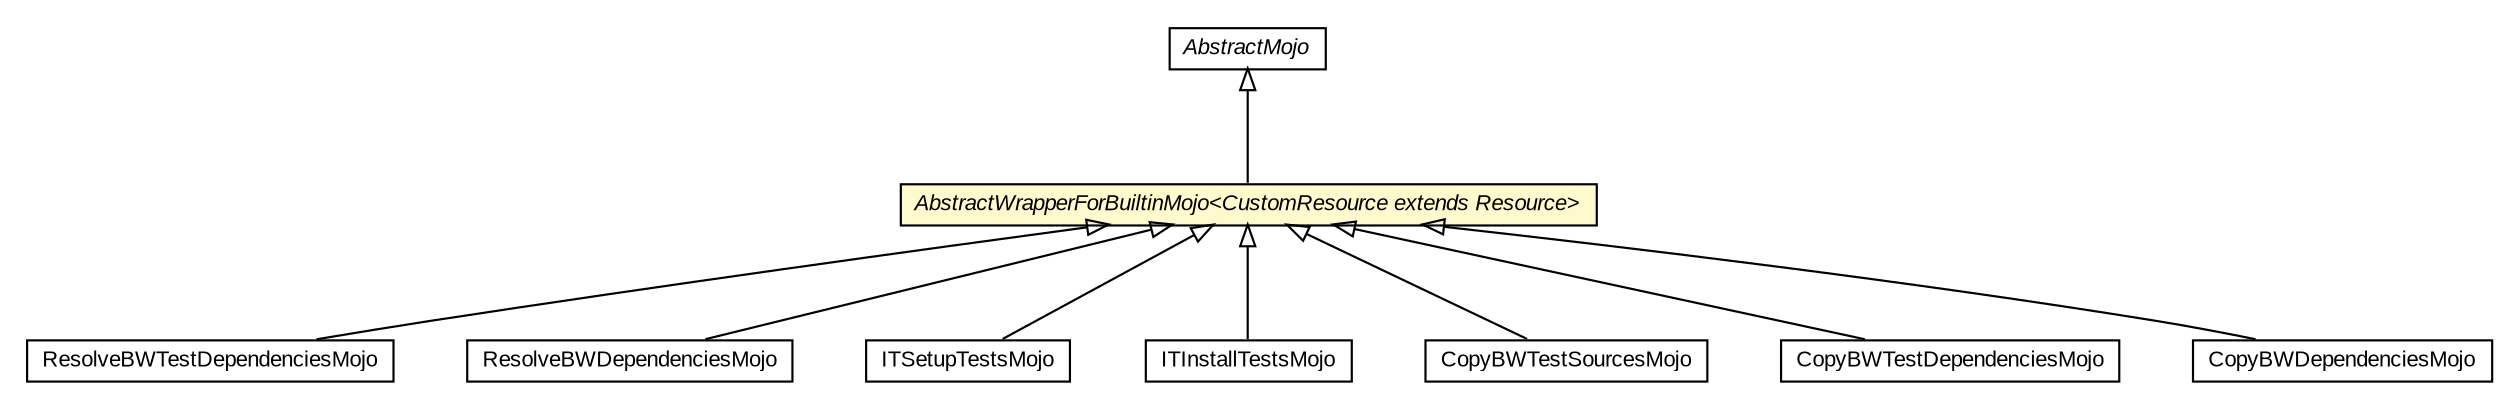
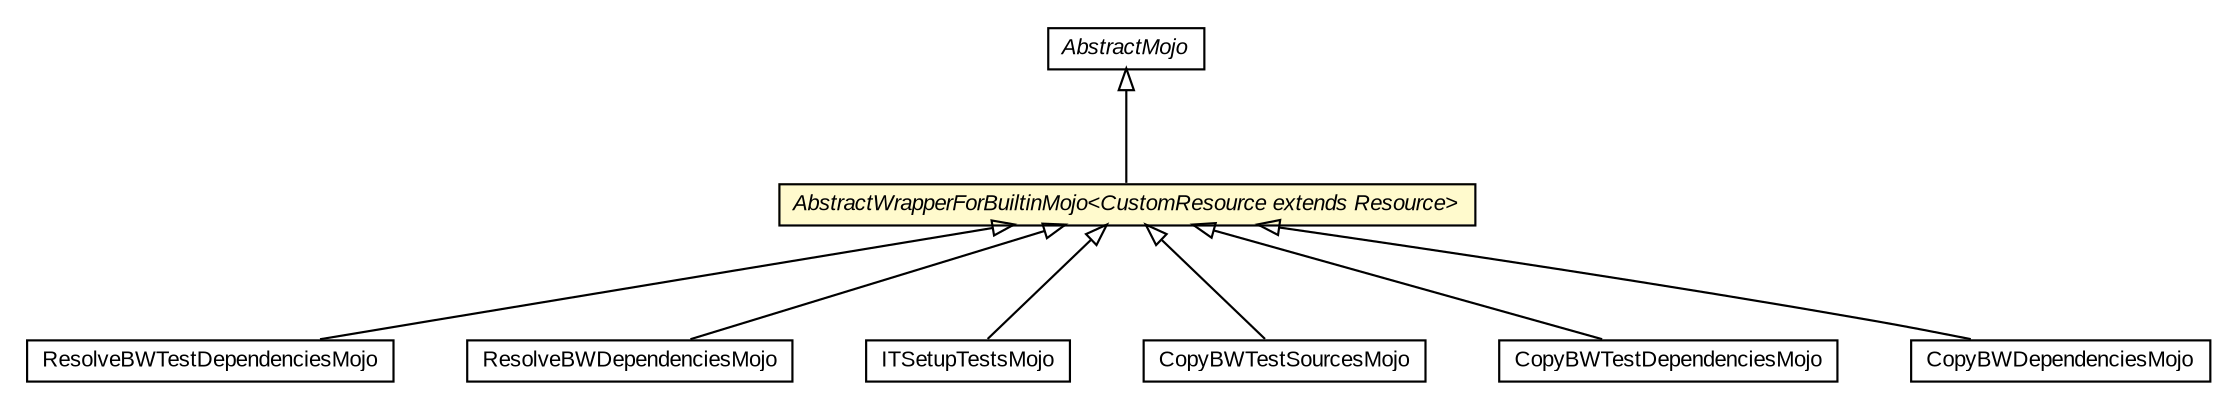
(1248, 360) -> none
